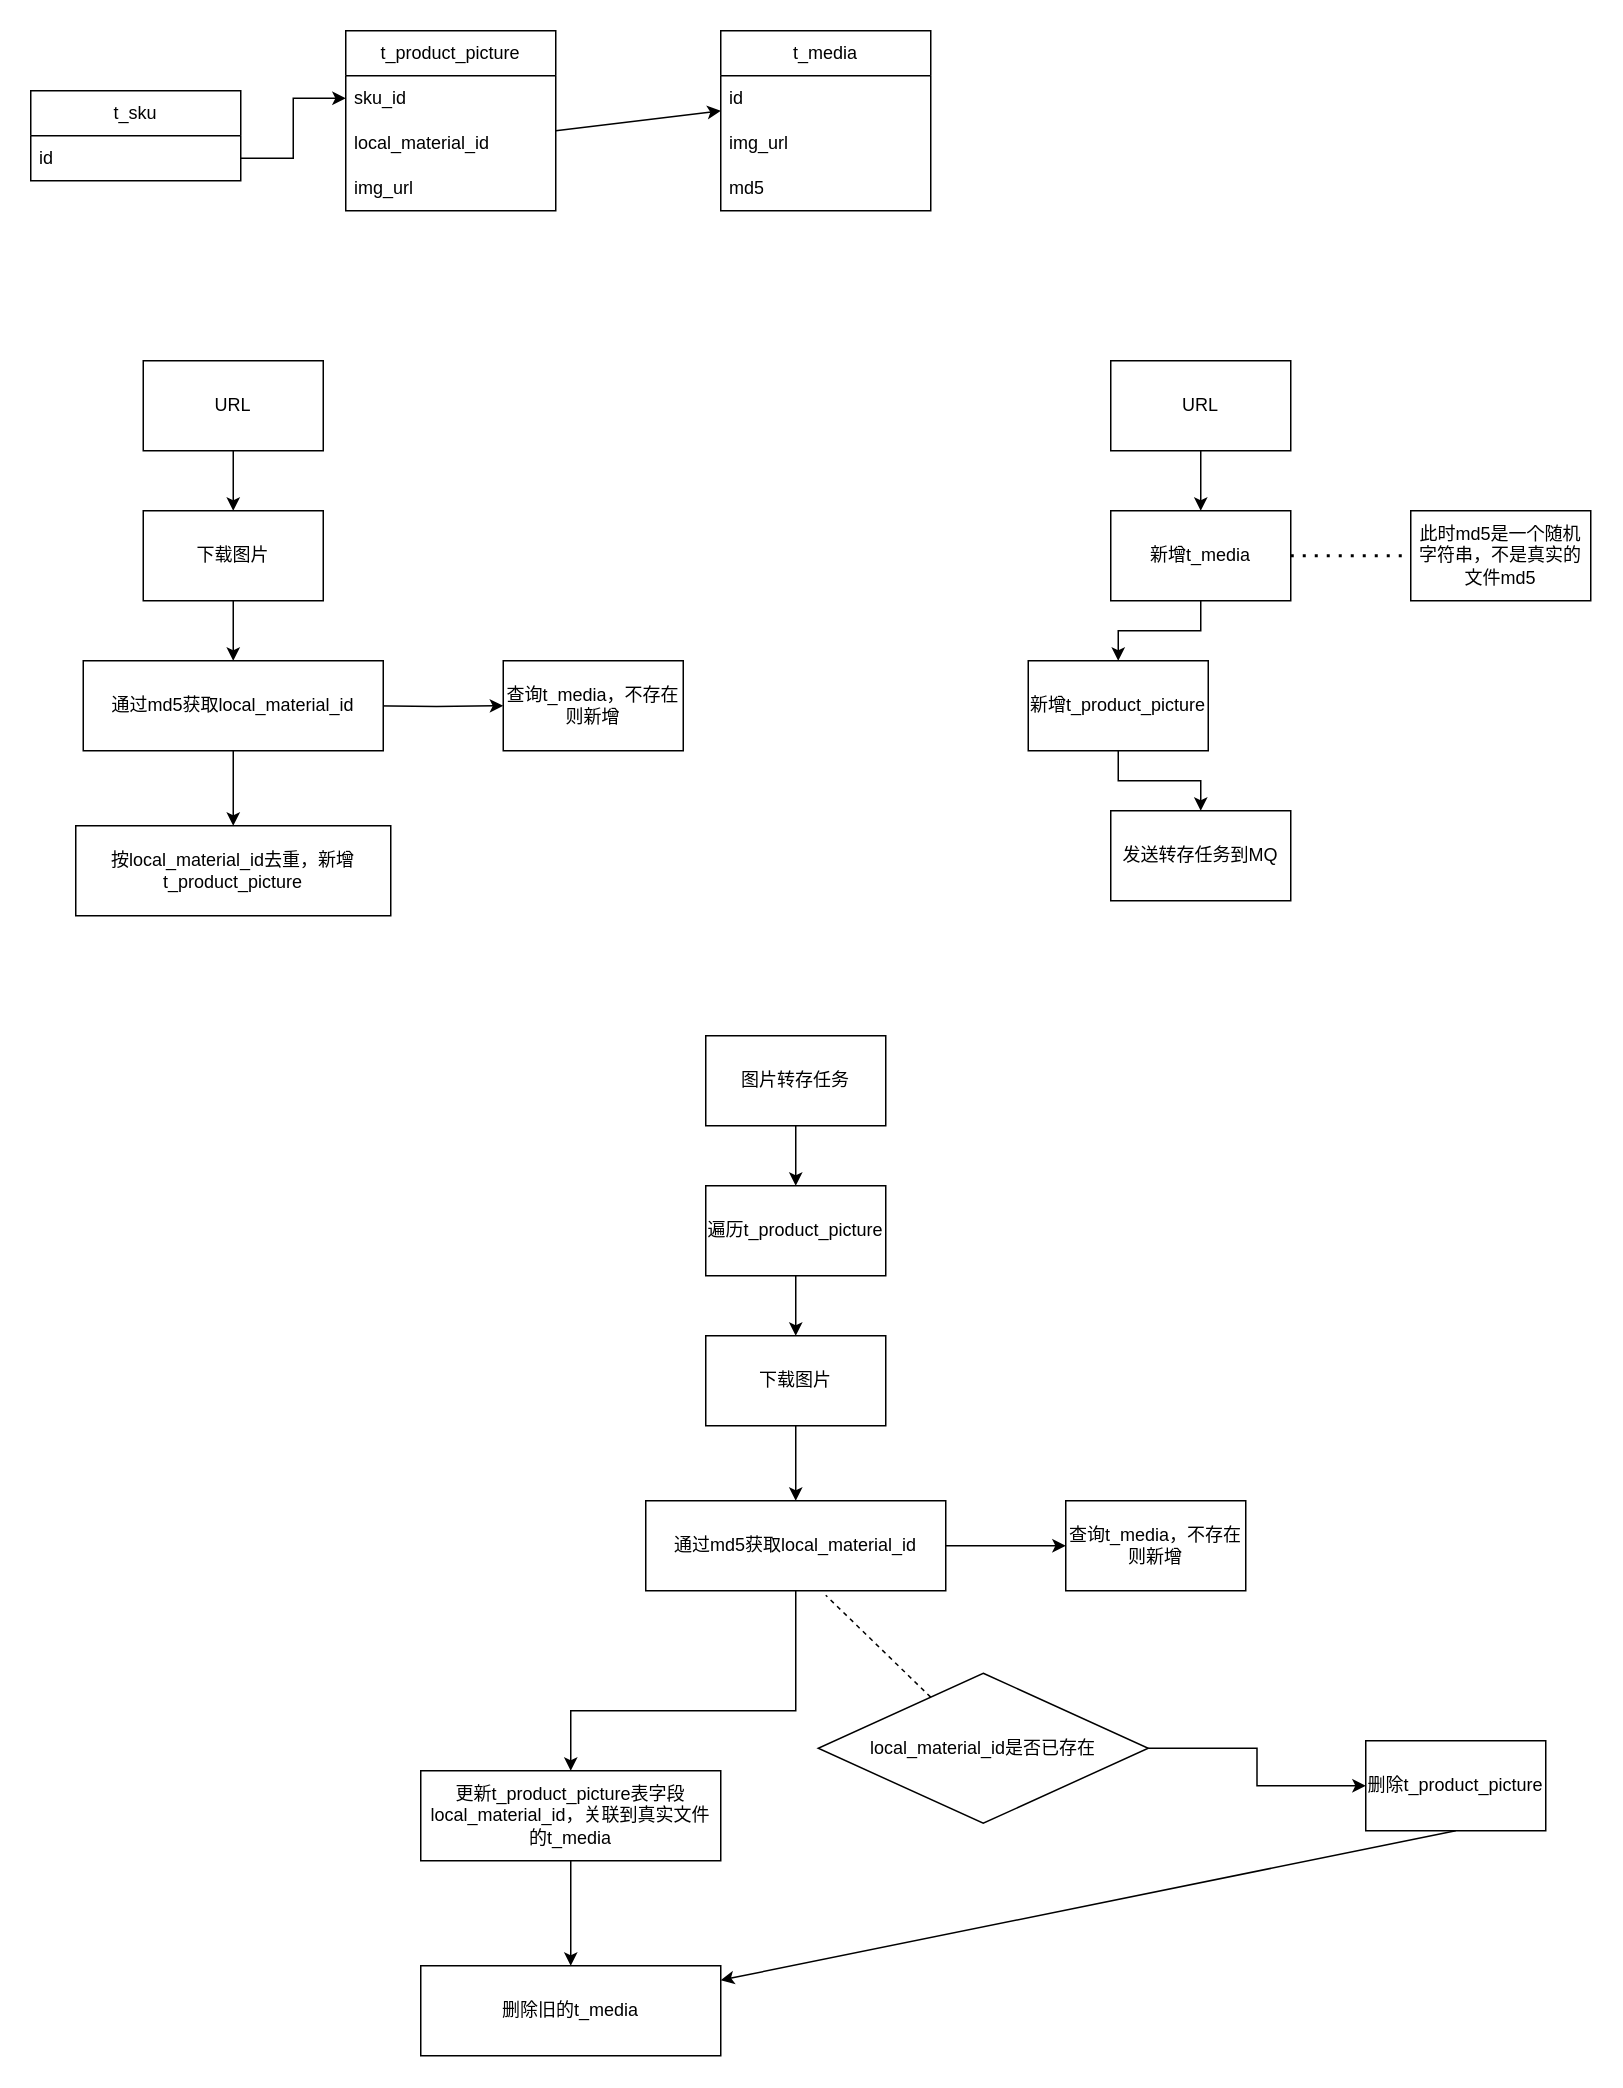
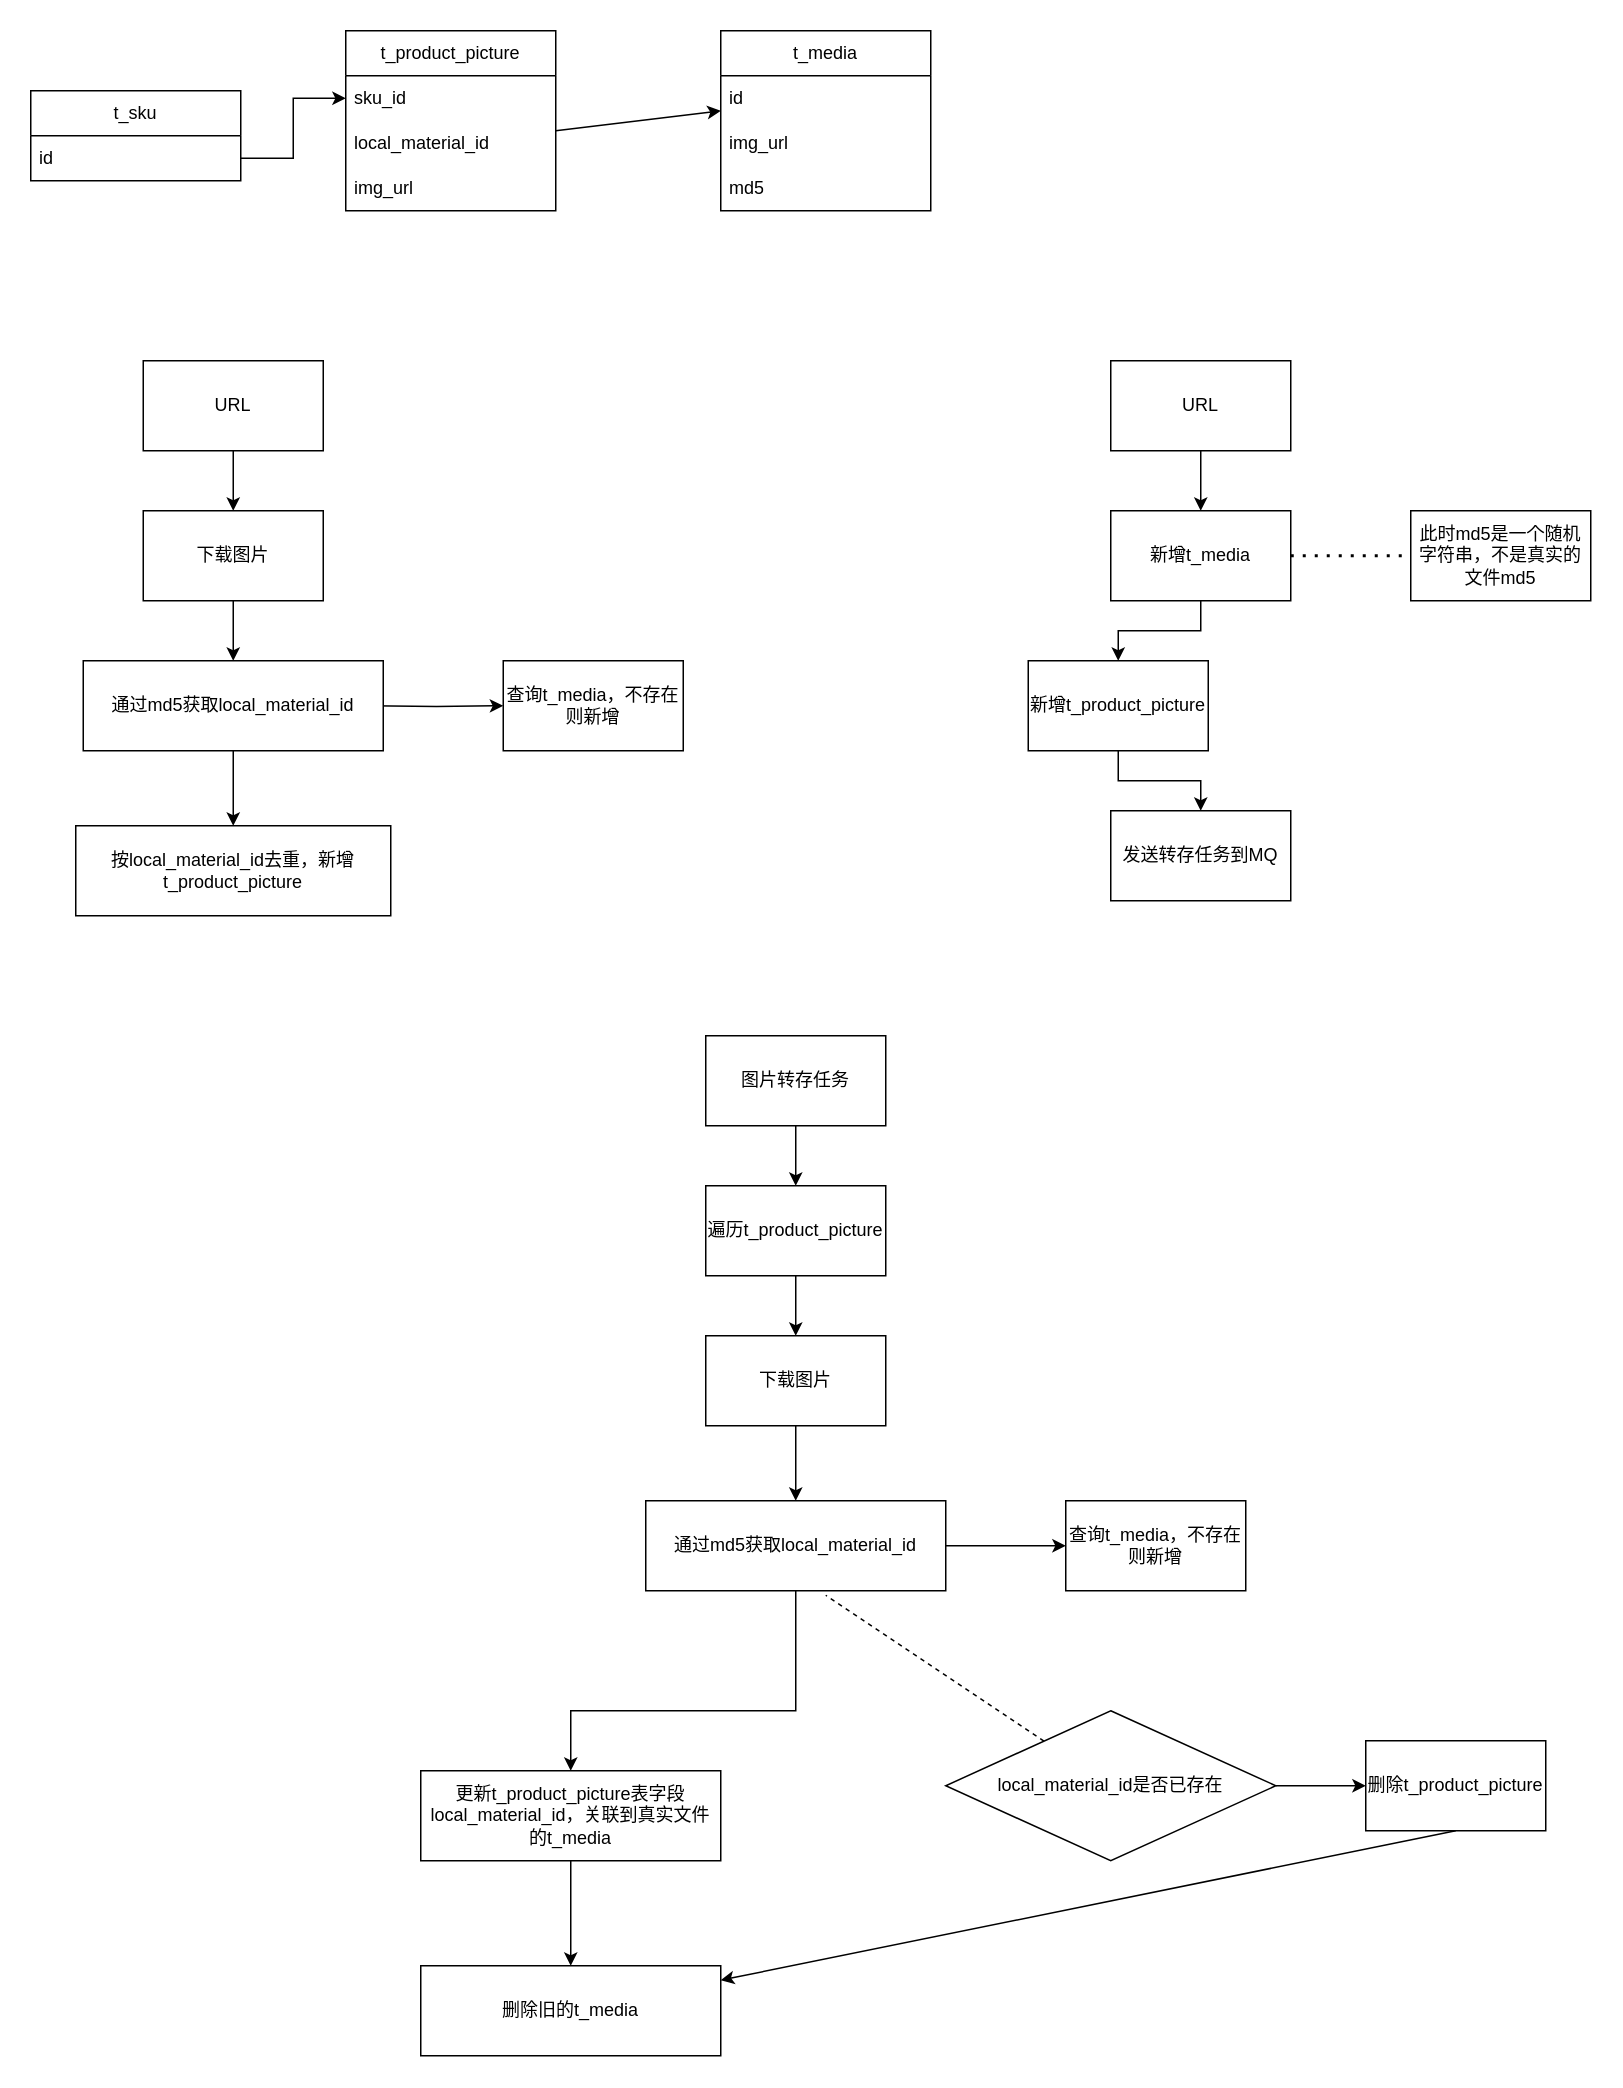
(983, 1748) -> (1111, 1786)
